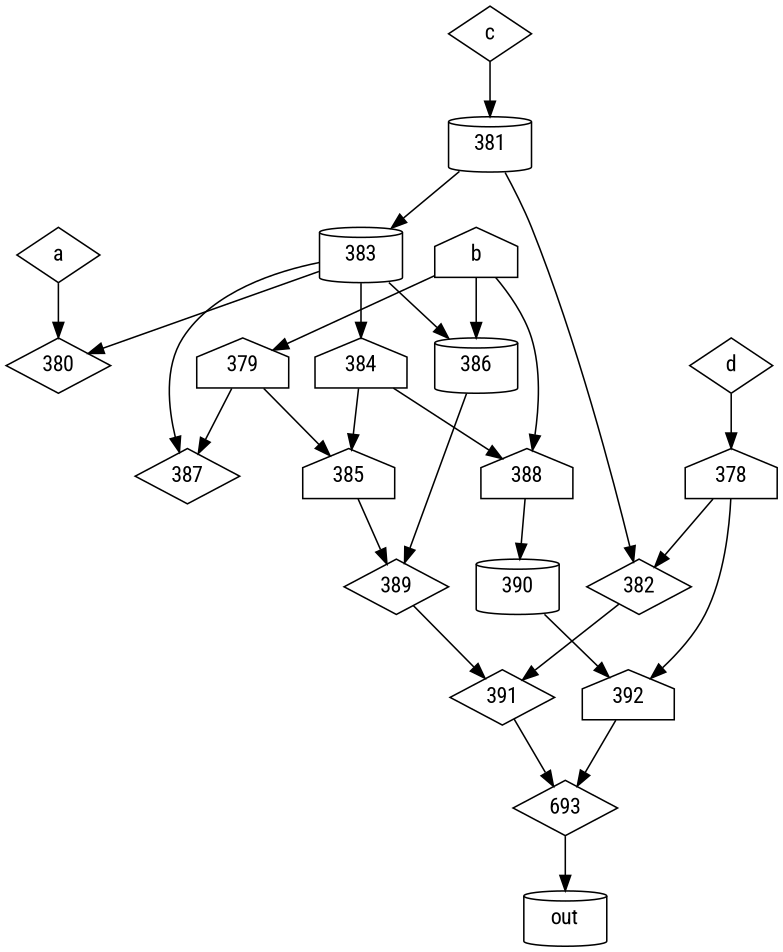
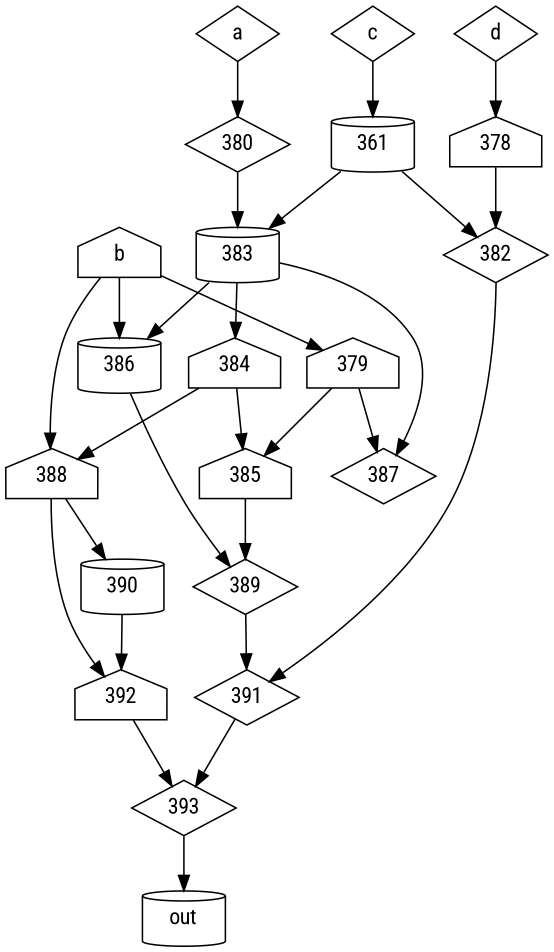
(490, 144) -> (373, 144)
(184, 319) -> (238, 192)
(715, 591) -> (59, 585)
(565, 808) -> (184, 808)
